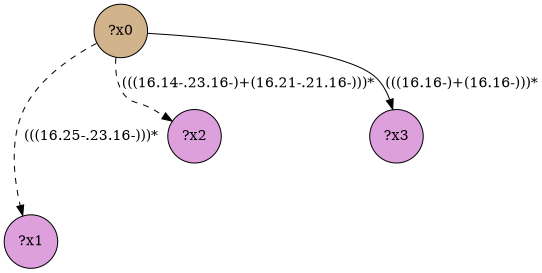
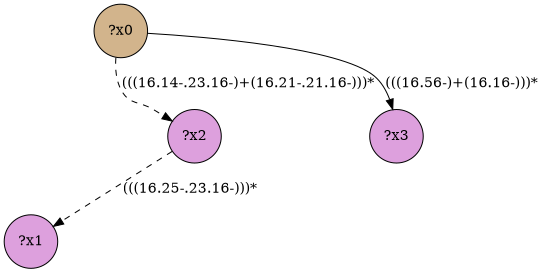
(462, 84) -> (462, 84)
(24, 109) -> (117, 186)
